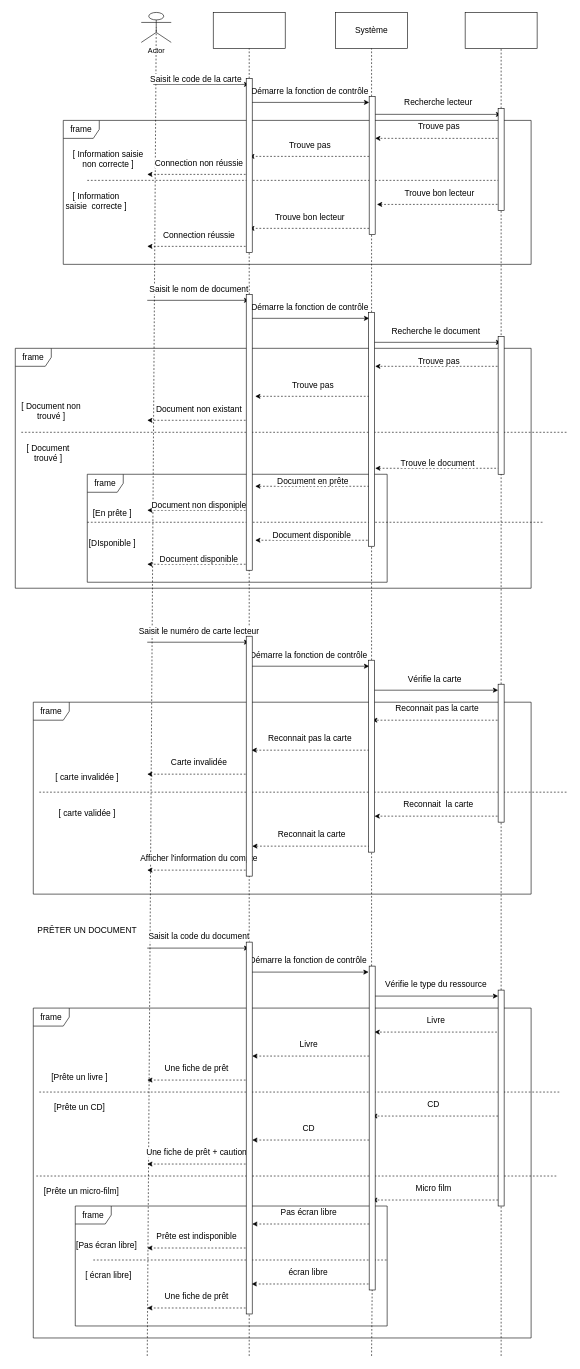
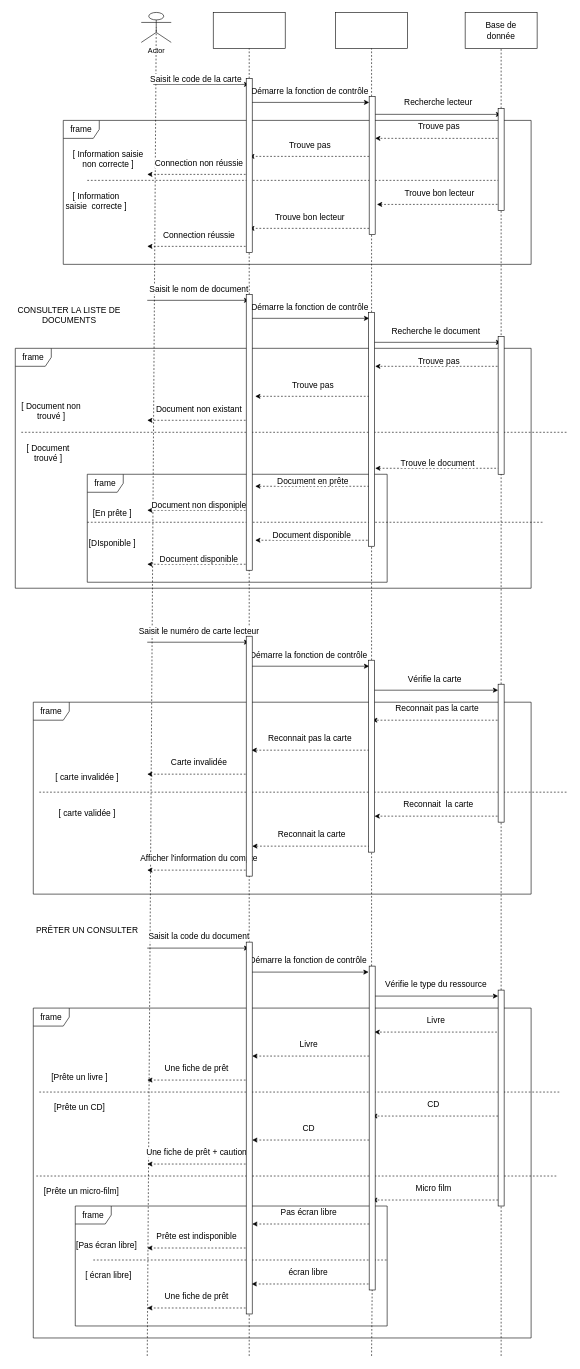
(372, 30) -> none
none -> (501, 30)
none -> (69, 315)
(87, 930) -> (87, 930)
